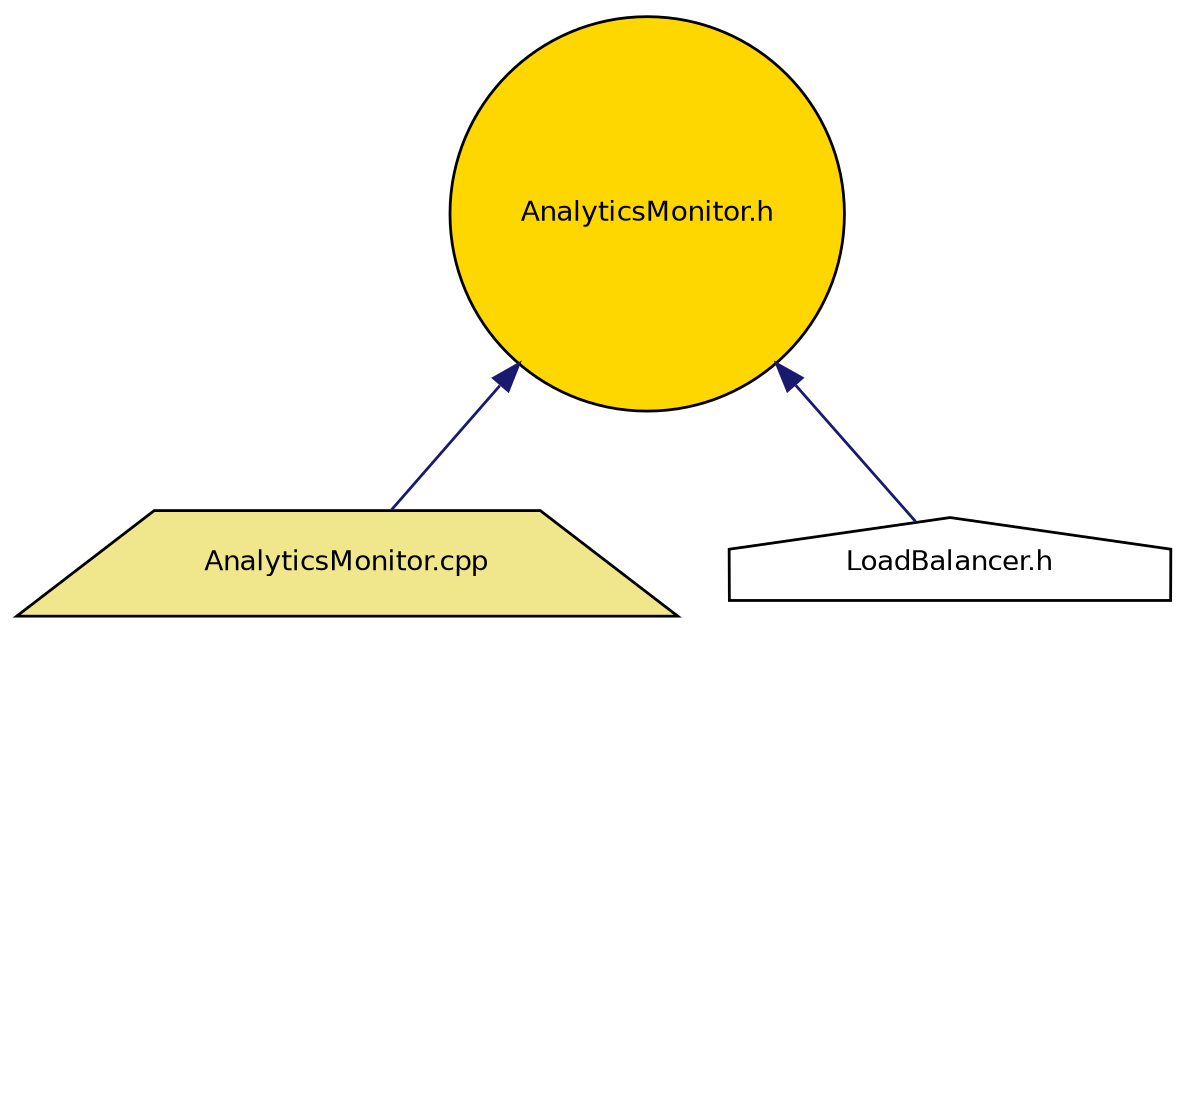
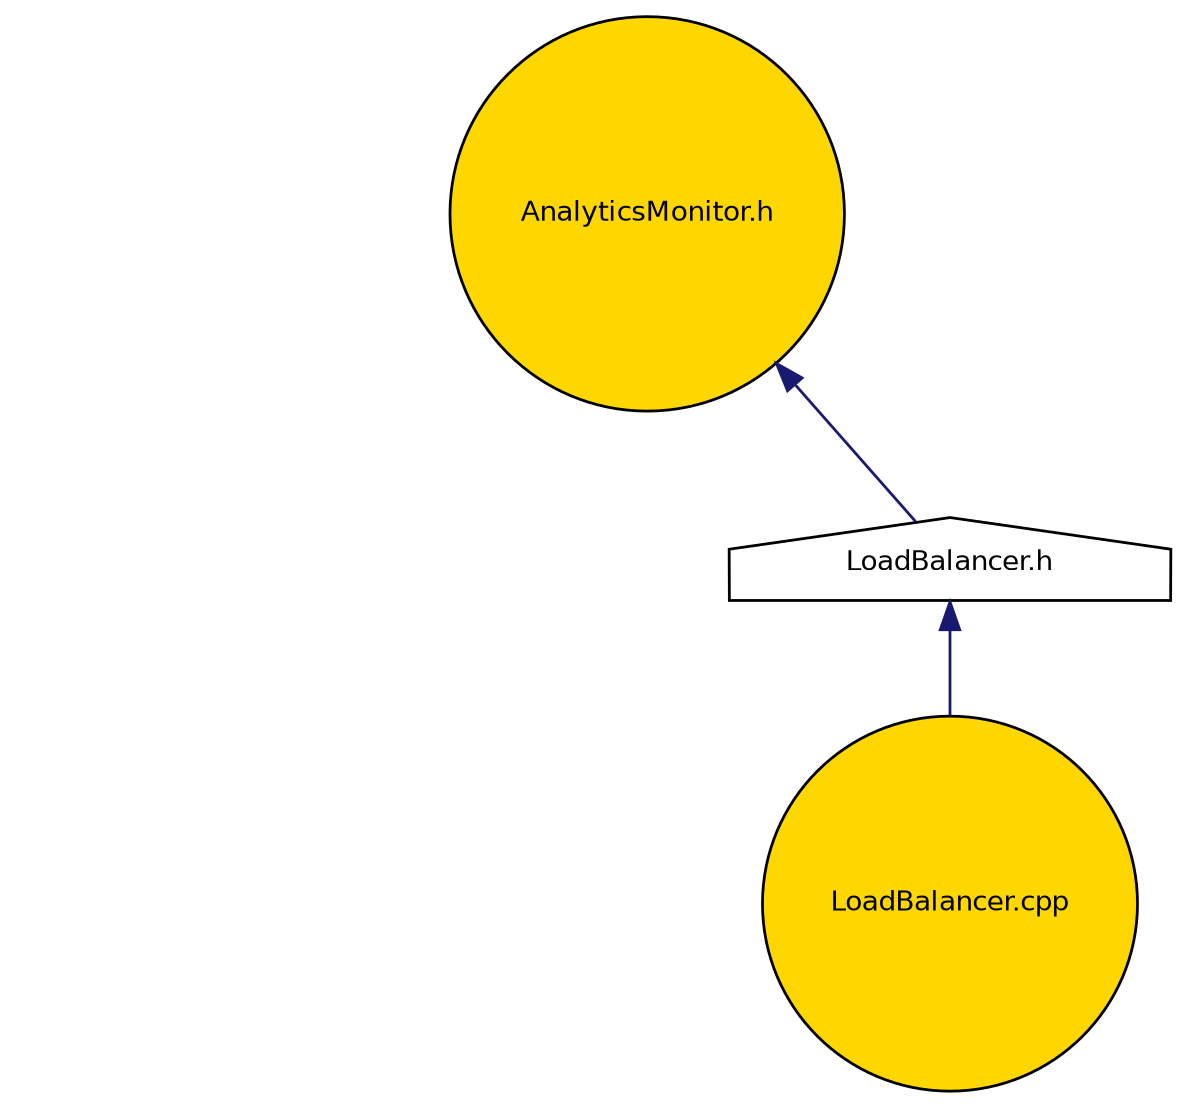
(347, 563) -> none
none -> (950, 904)
